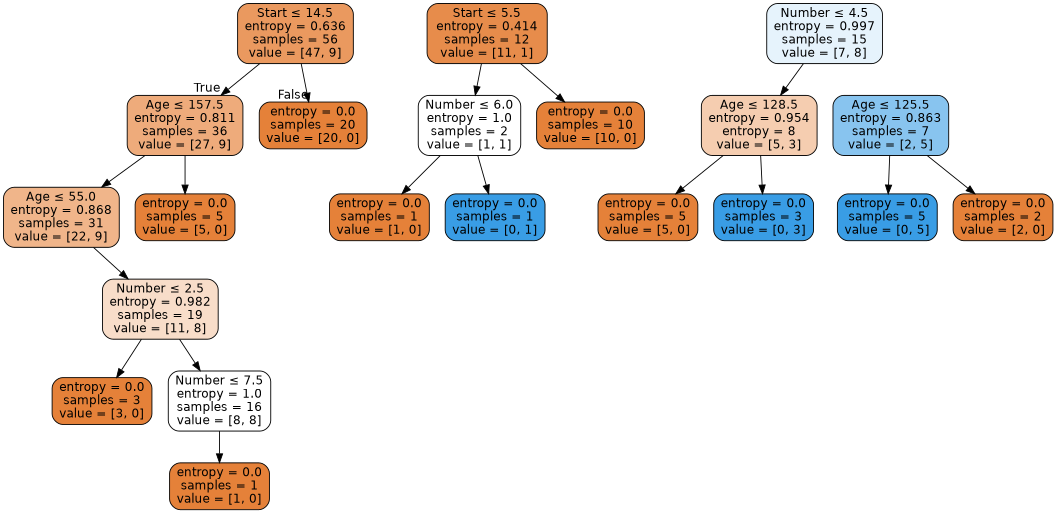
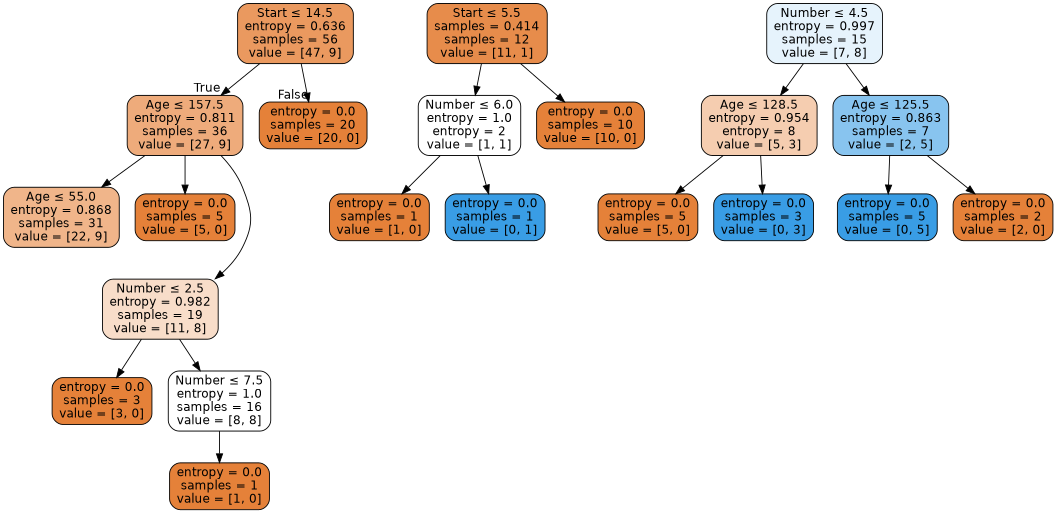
(487, 26) -> (487, 26)
none -> (855, 76)
(469, 132) -> (469, 132)
(107, 260) -> (250, 215)
